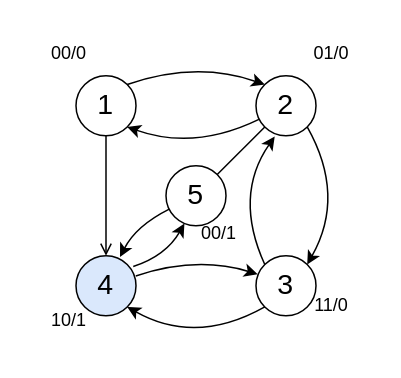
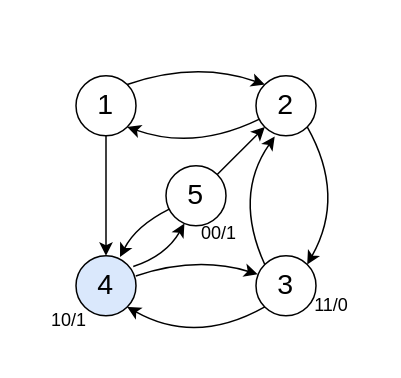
(68, 53) -> none
(331, 53) -> none
(260, 131) -> (256, 135)
(106, 246) -> (106, 244)
